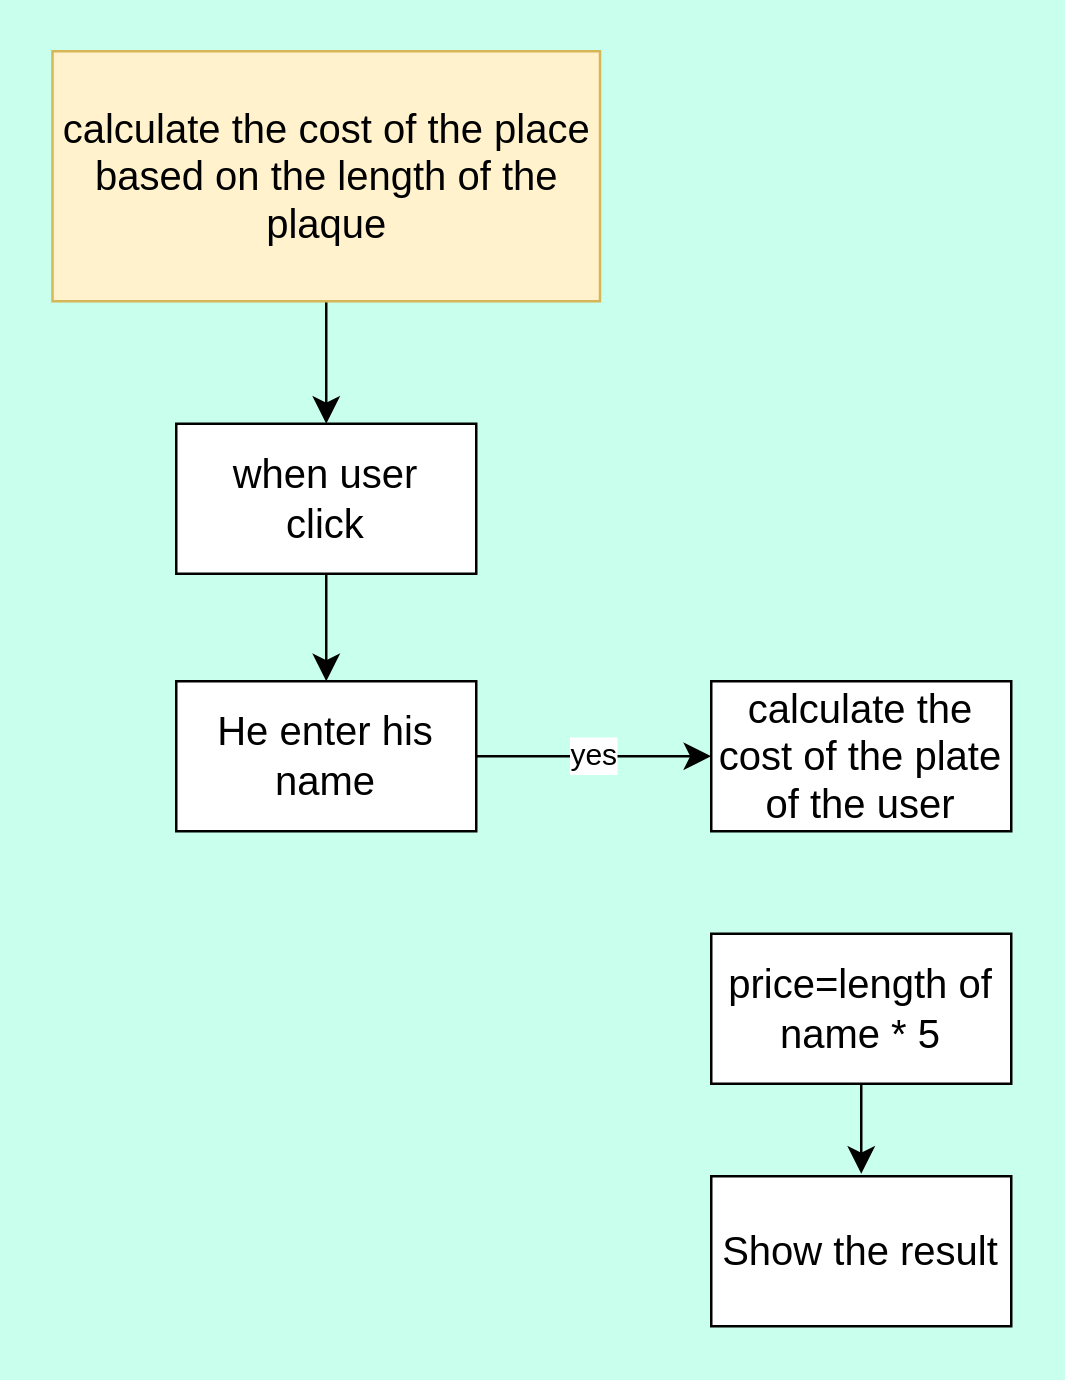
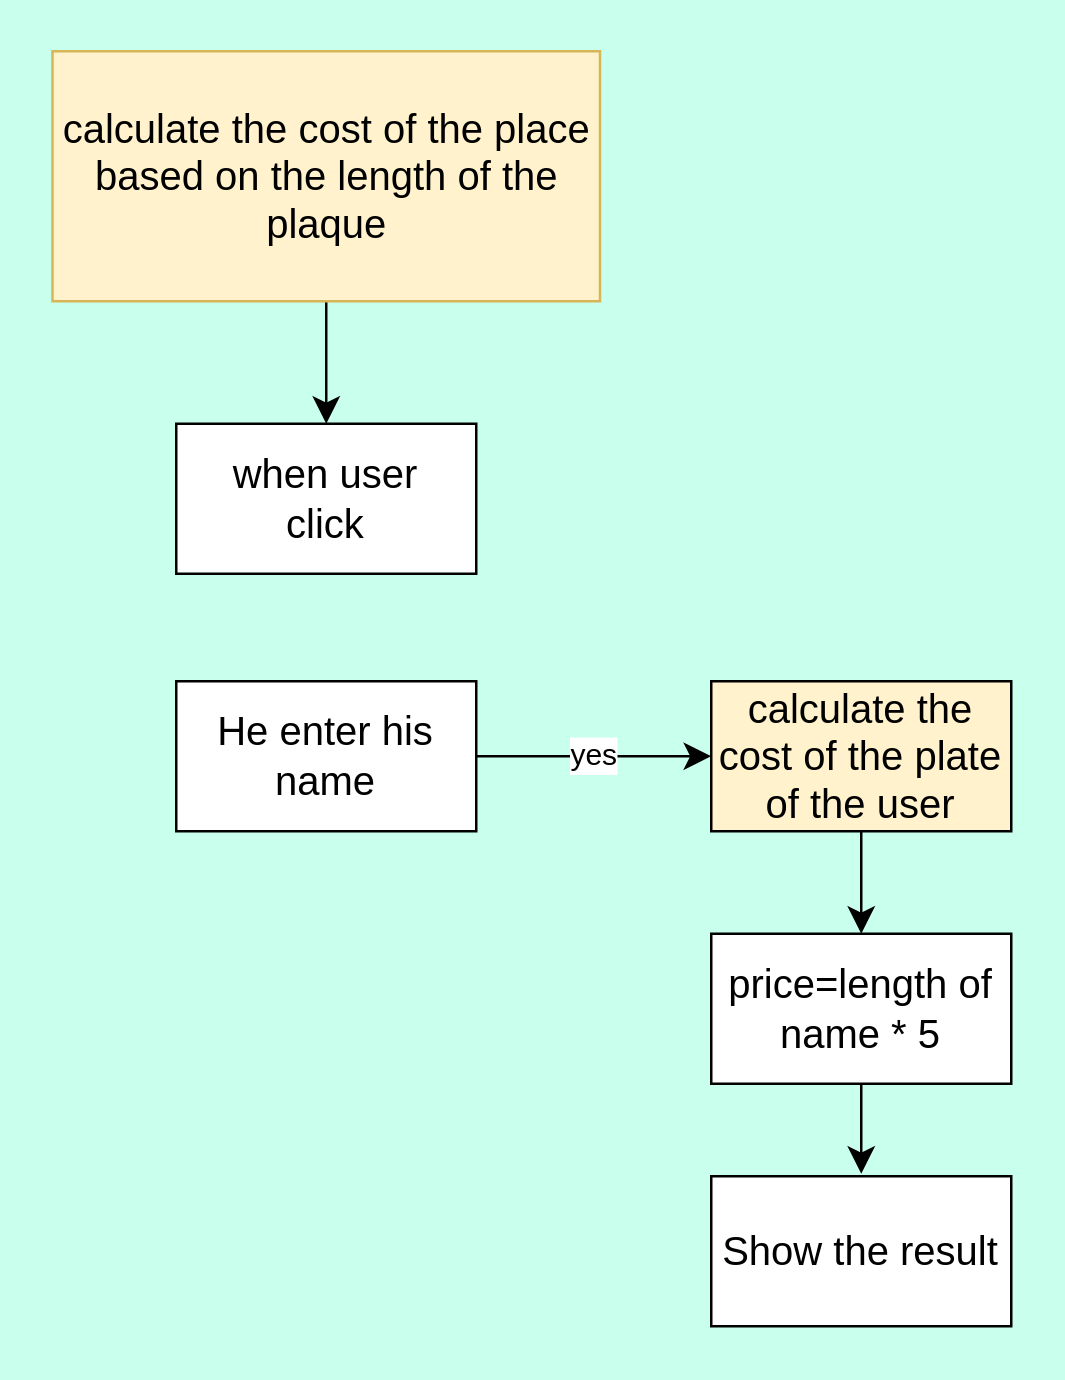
(326, 618) -> none
(861, 756) -> (861, 756)
none -> (861, 873)
